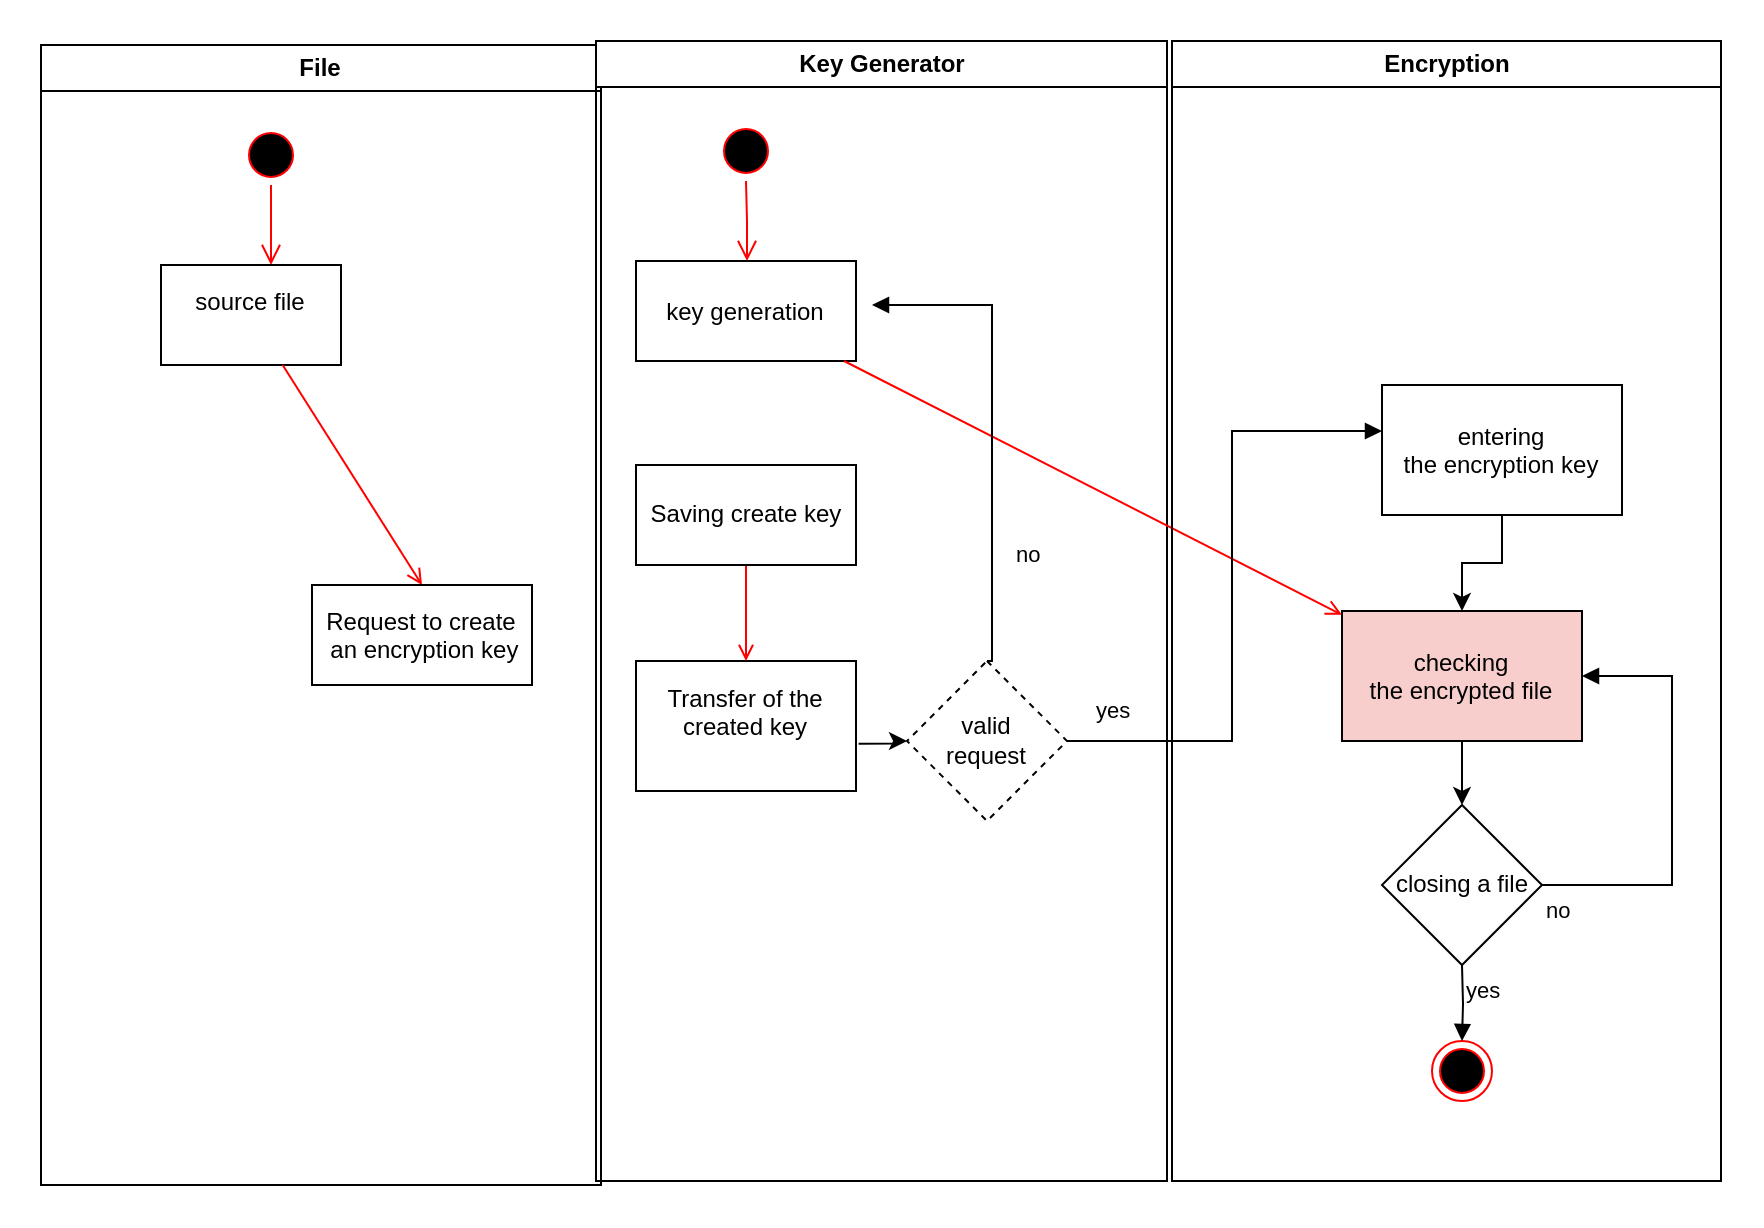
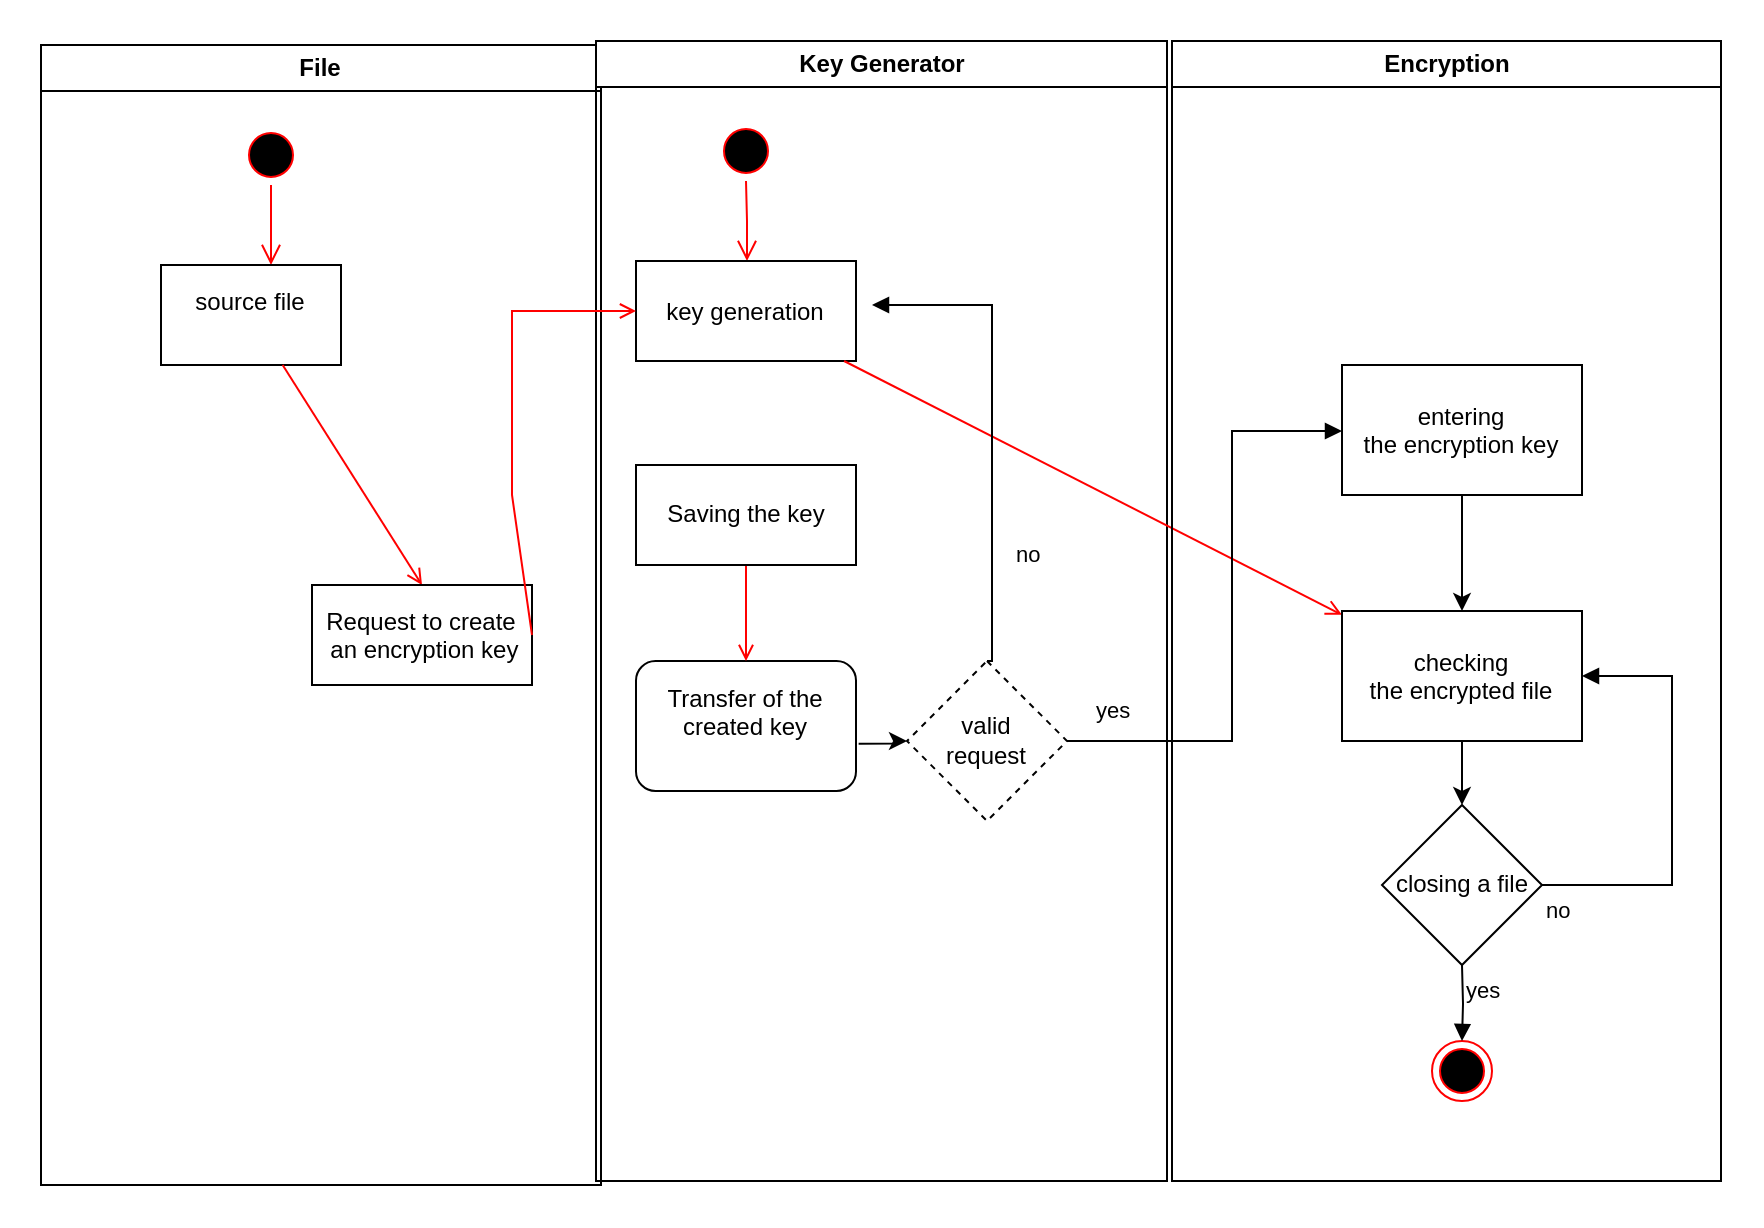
none -> (512, 433)
(1502, 450) -> (1462, 430)
(747, 515) -> (747, 515)
(1462, 676) -> (1462, 676)
(746, 726) -> (746, 726)
